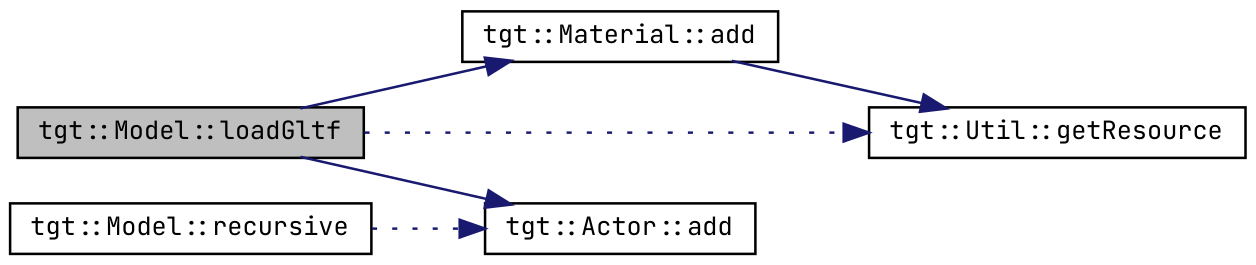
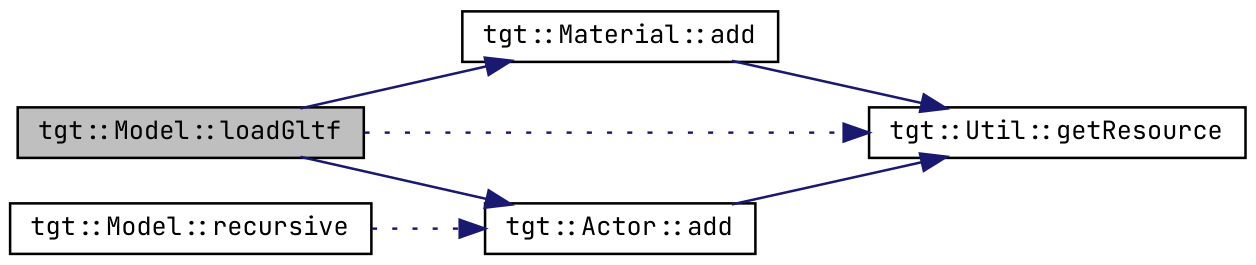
none -> (826, 183)
